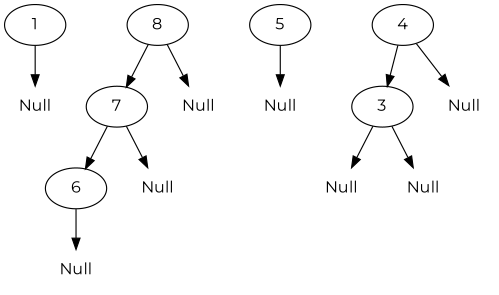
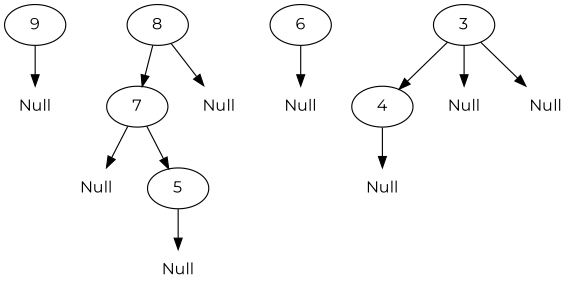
(35, 25) -> (35, 25)
(394, 60) -> (427, 62)
(99, 142) -> (155, 142)
